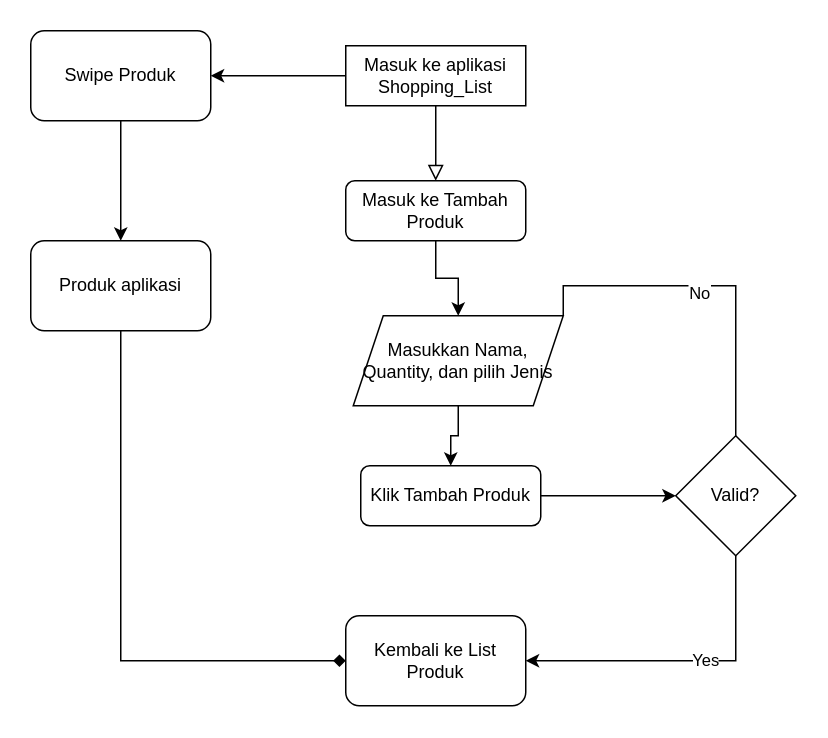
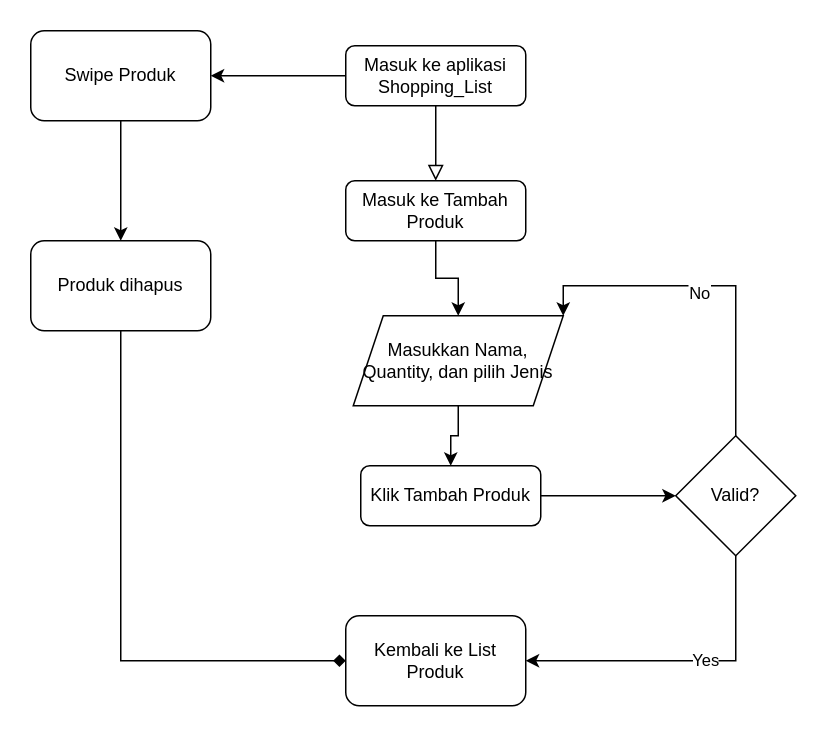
(436, 76) -> (436, 76)
(121, 286) -> (121, 286)
(563, 308) -> (563, 304)
